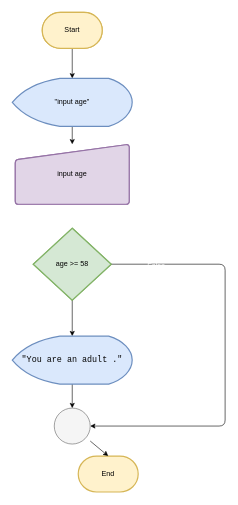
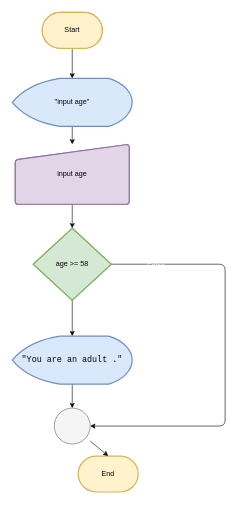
none -> (72, 222)
